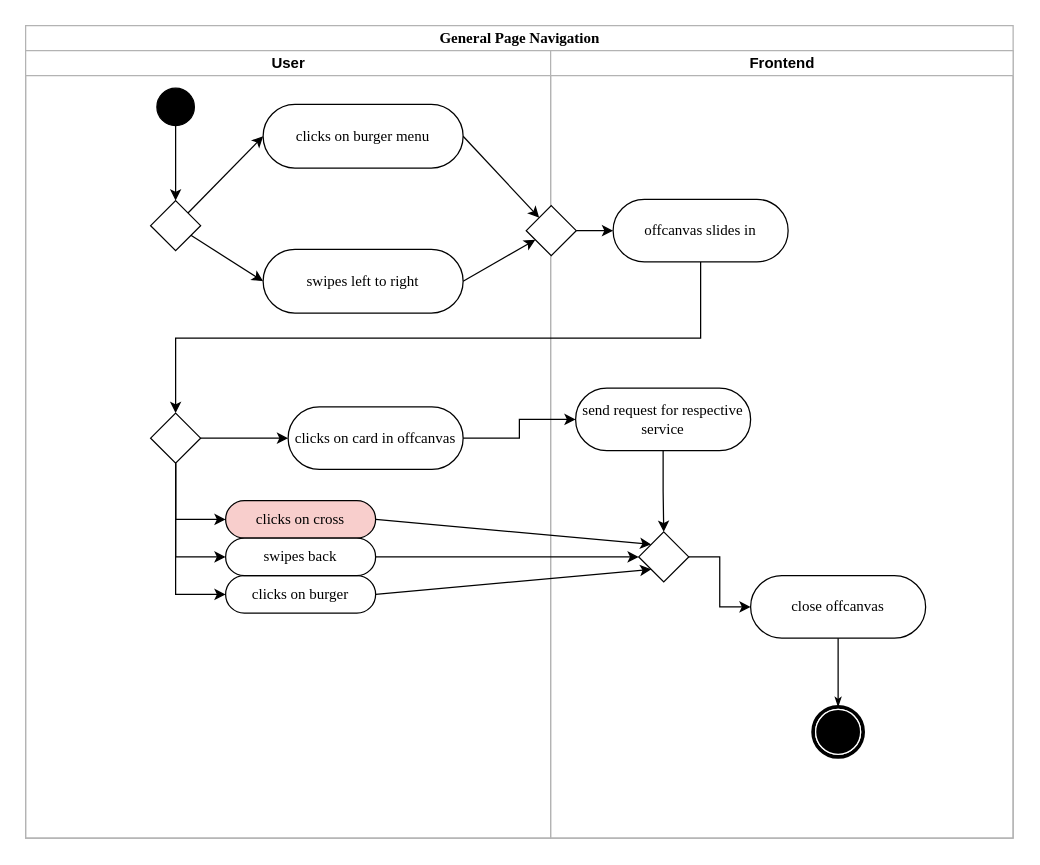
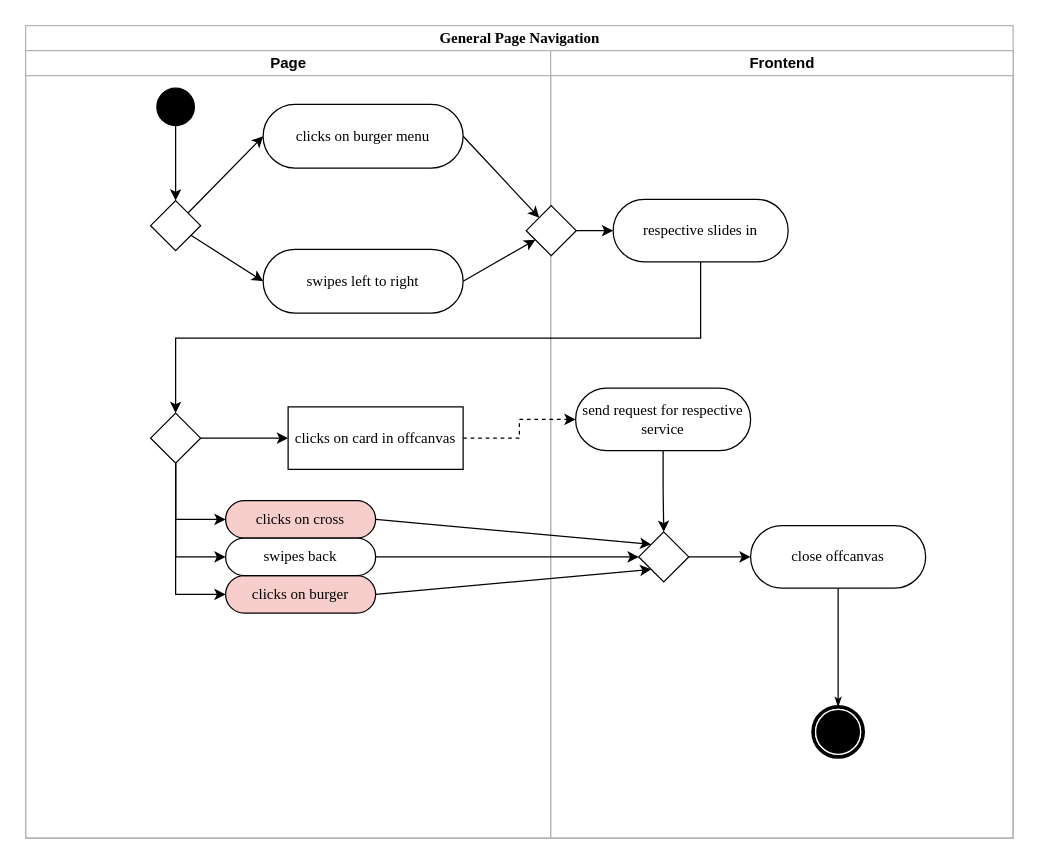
(289, 63) -> (289, 63)
(701, 231) -> (701, 231)
(519, 434) -> (519, 434)
(376, 438) -> (376, 438)
(301, 594) -> (301, 594)
(838, 607) -> (838, 557)
